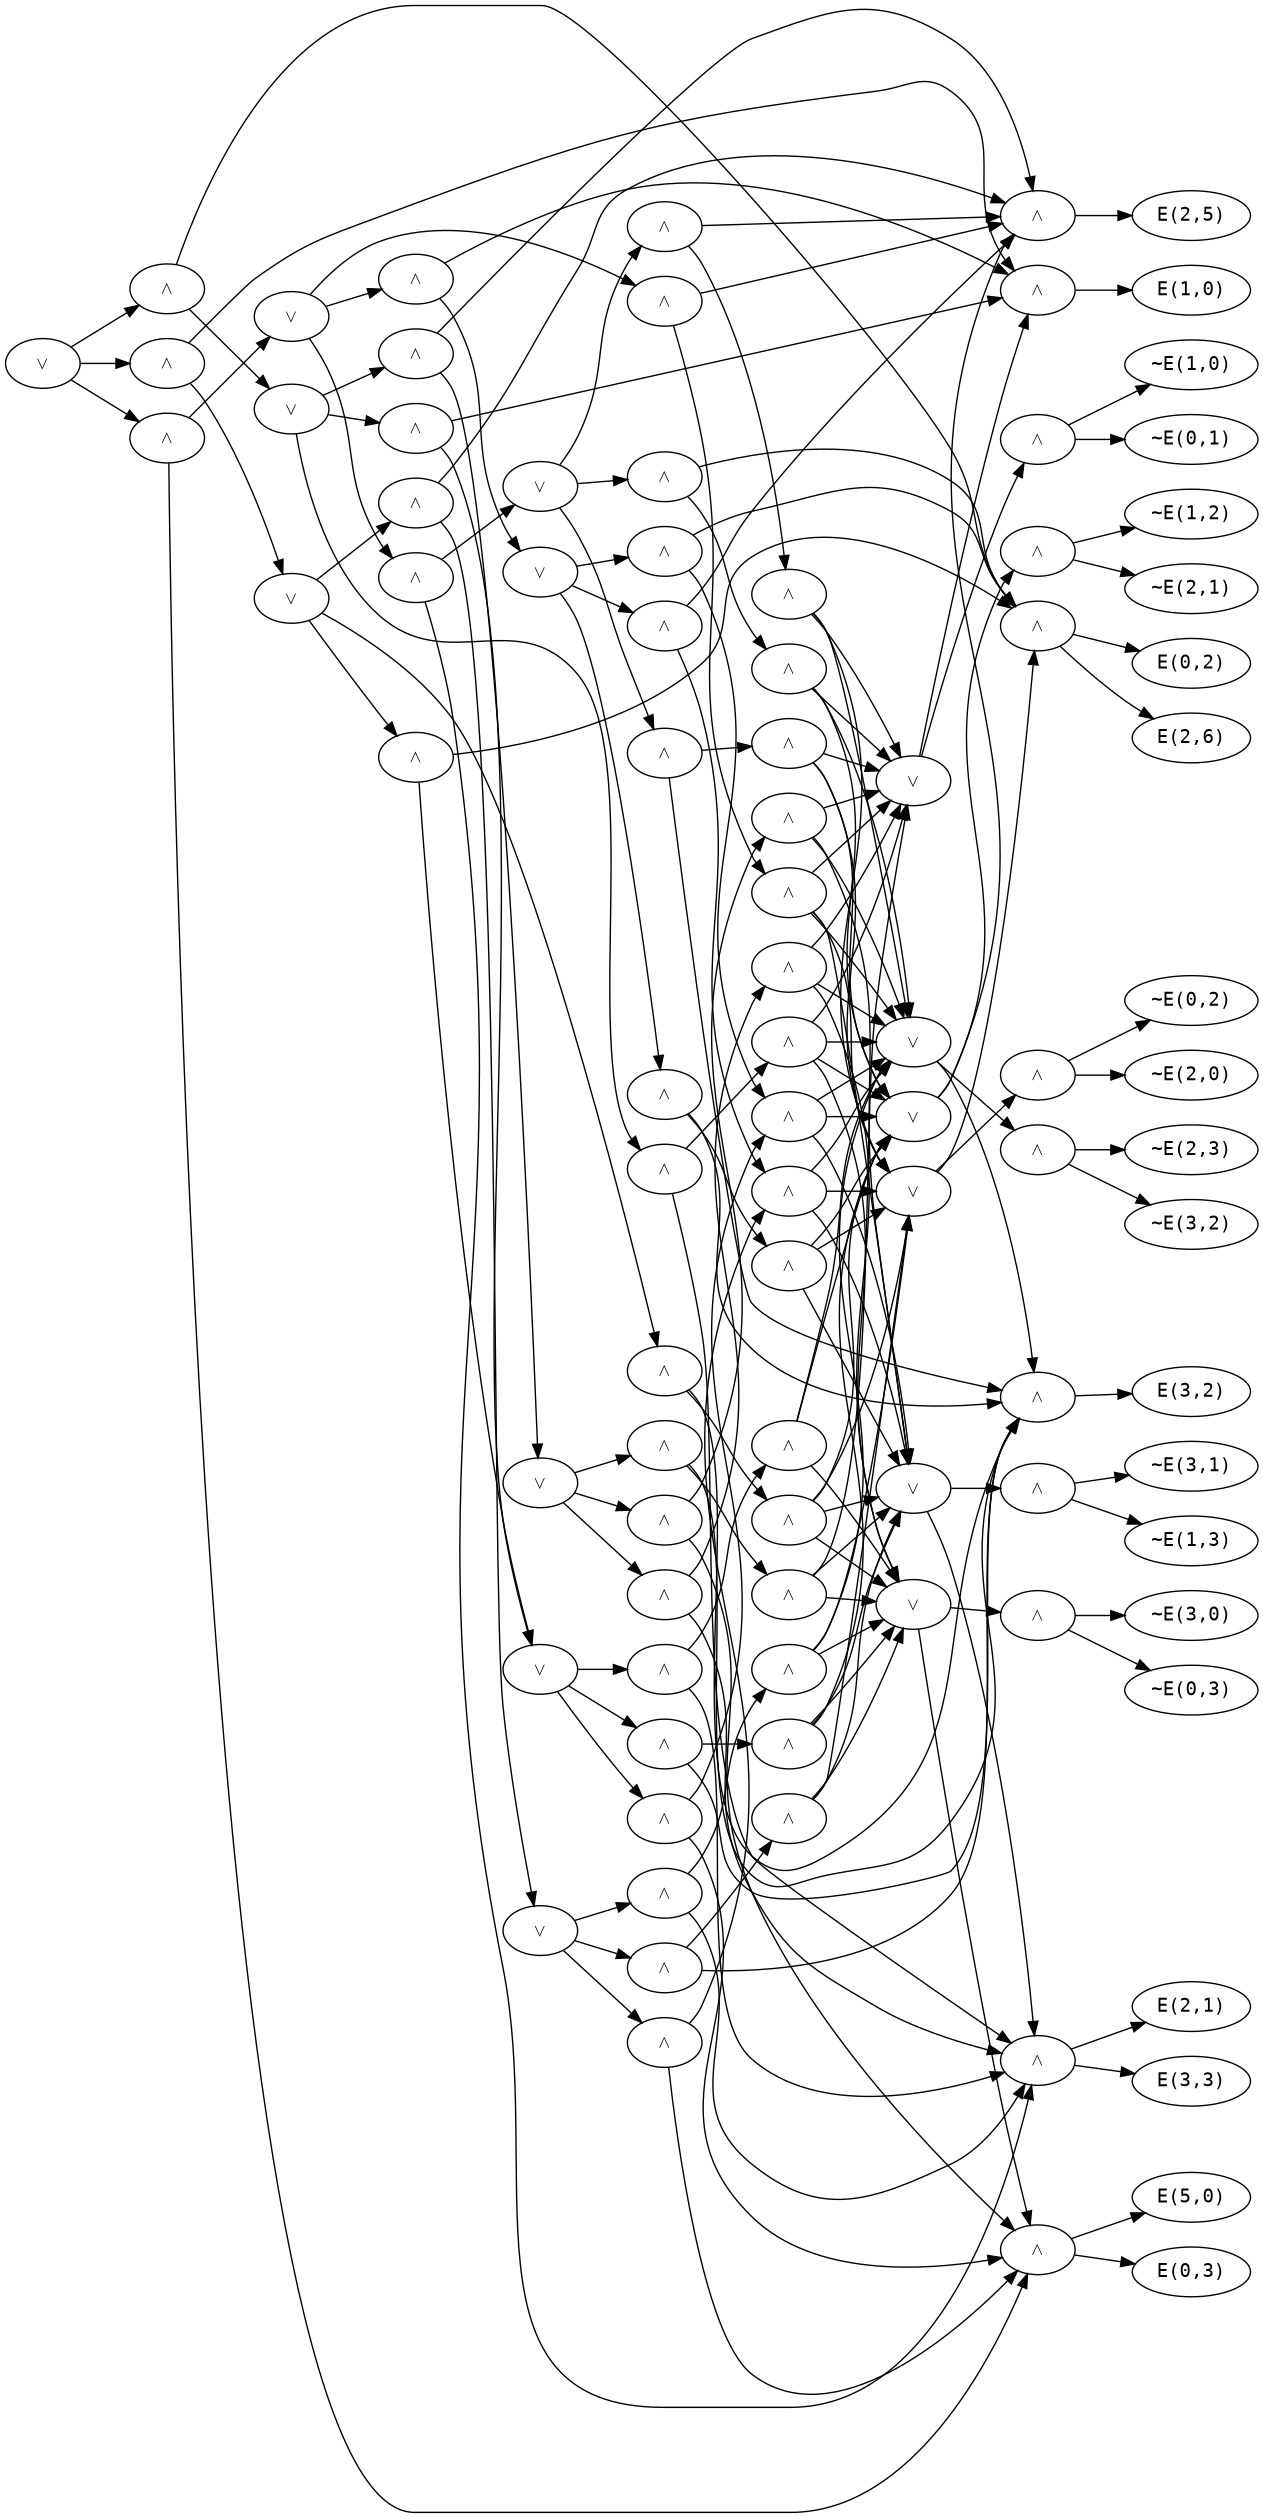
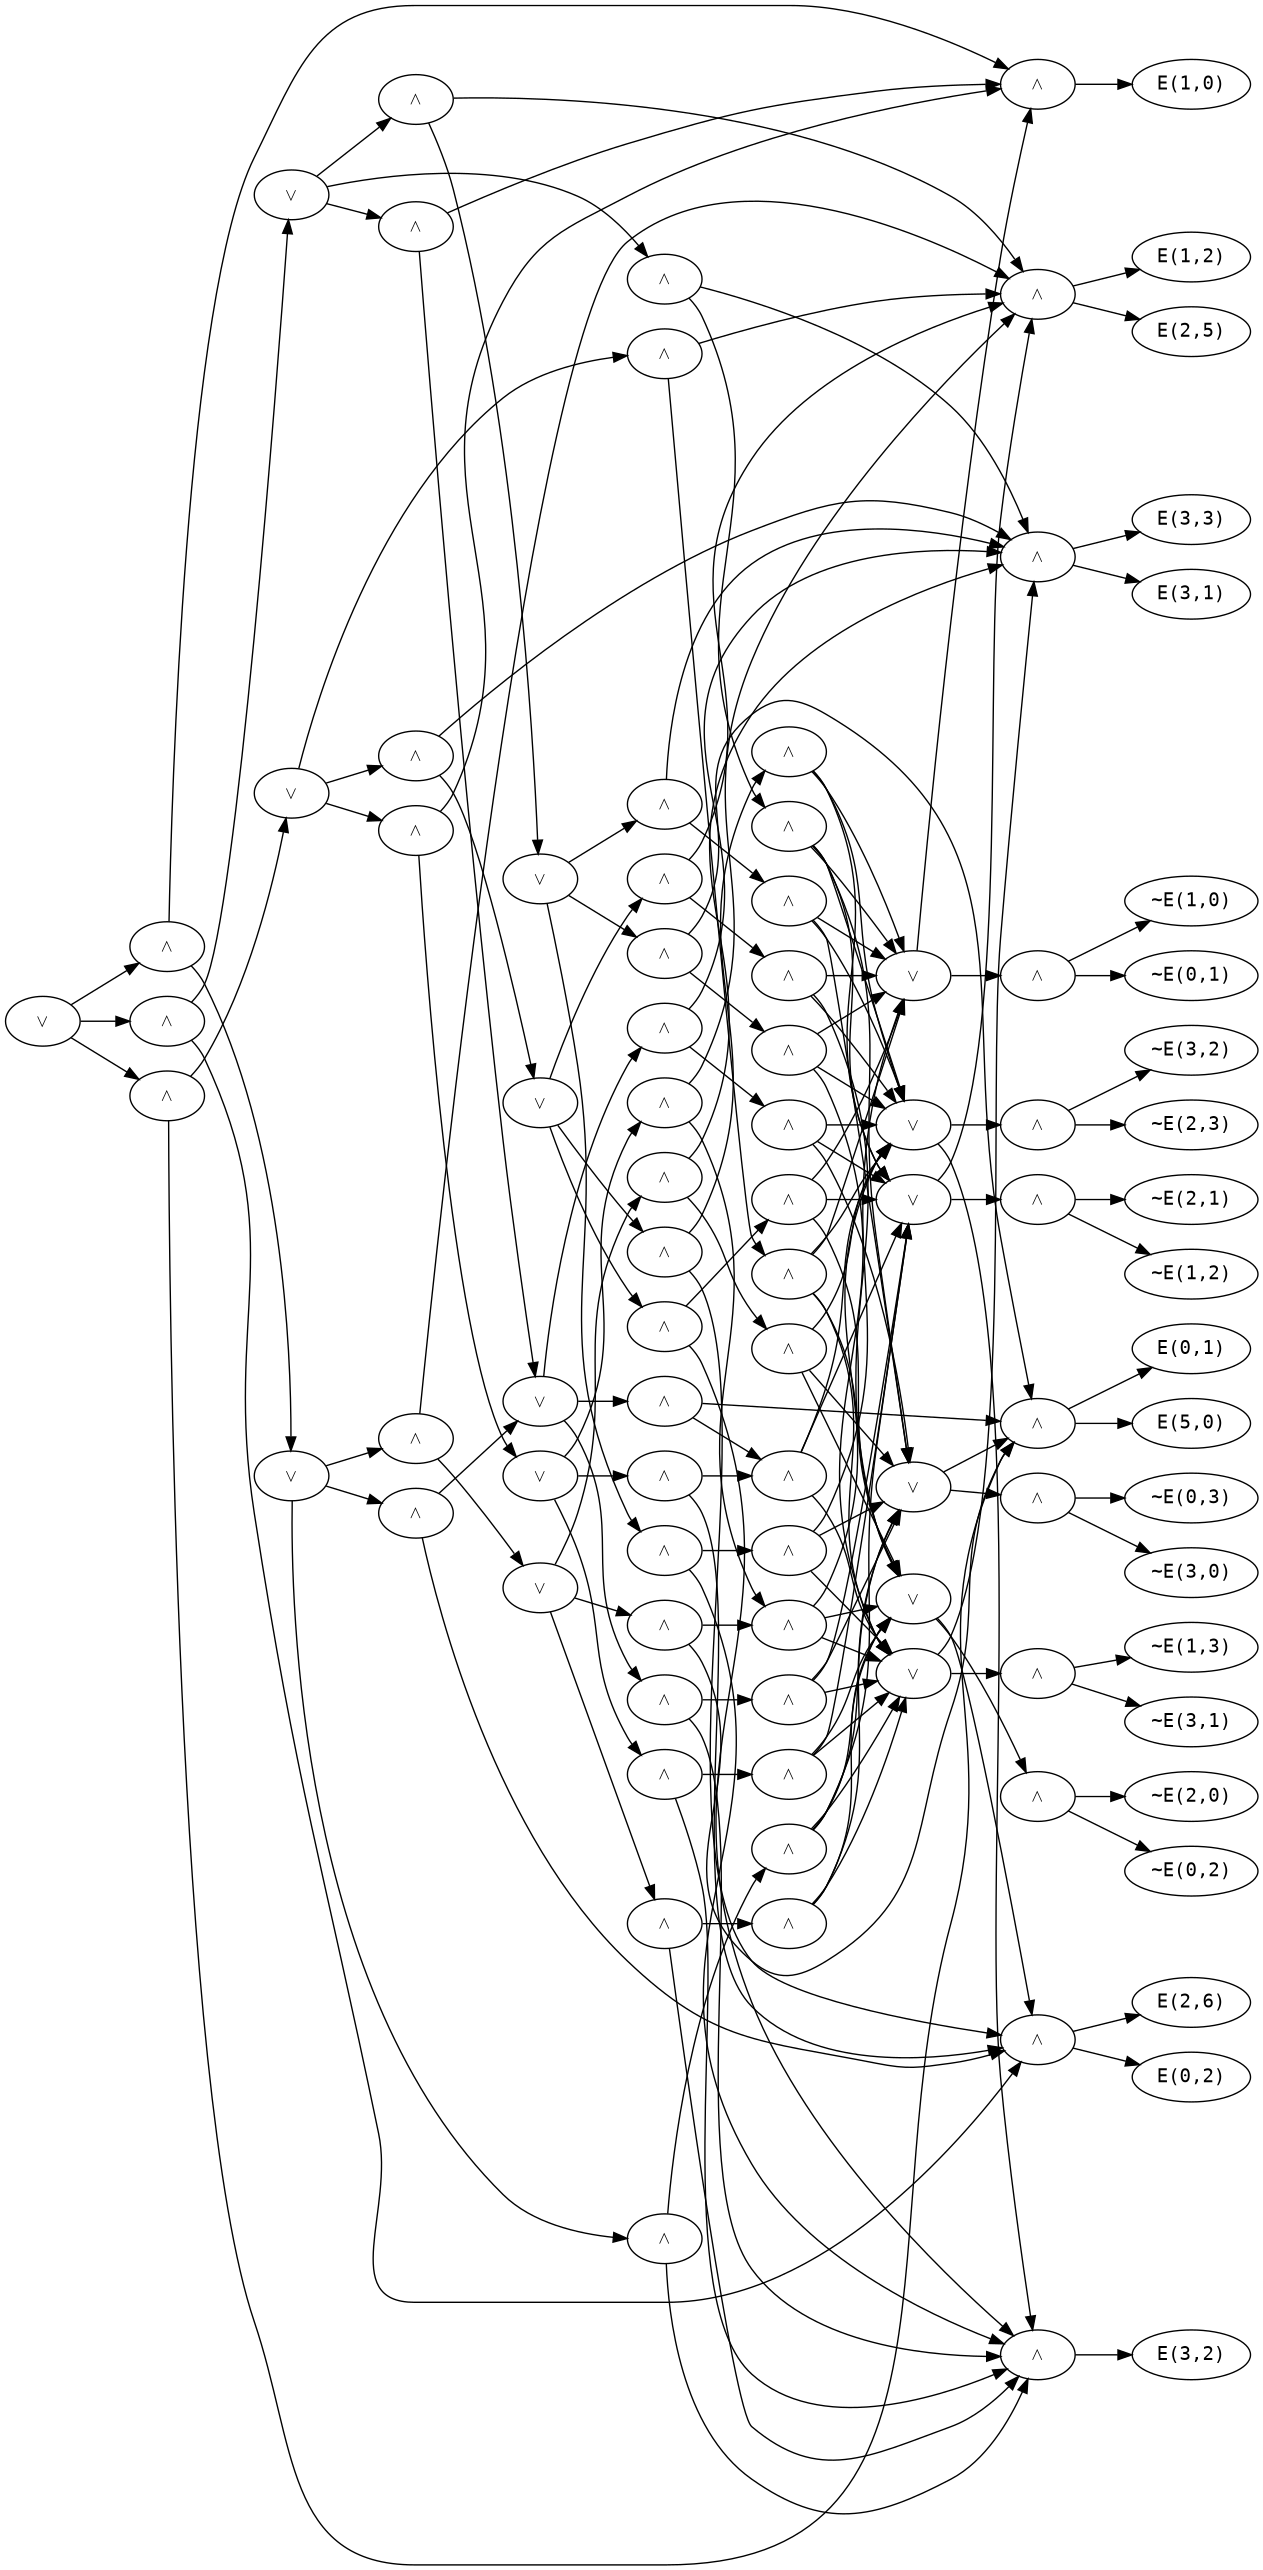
none -> (1191, 257)
(1191, 2007) -> (1191, 594)
(1191, 2272) -> (1191, 1349)
